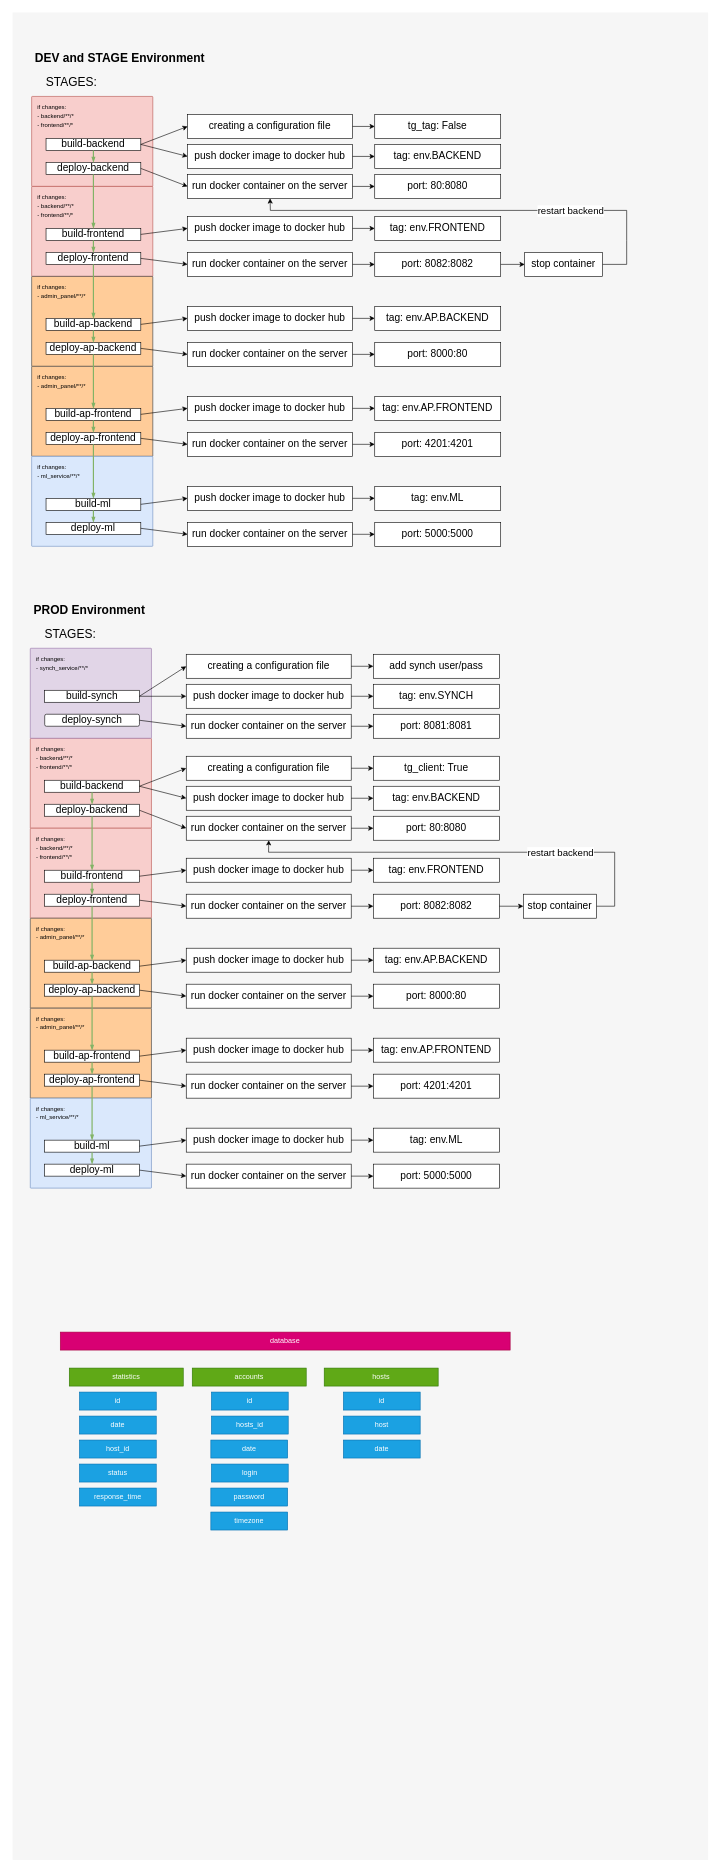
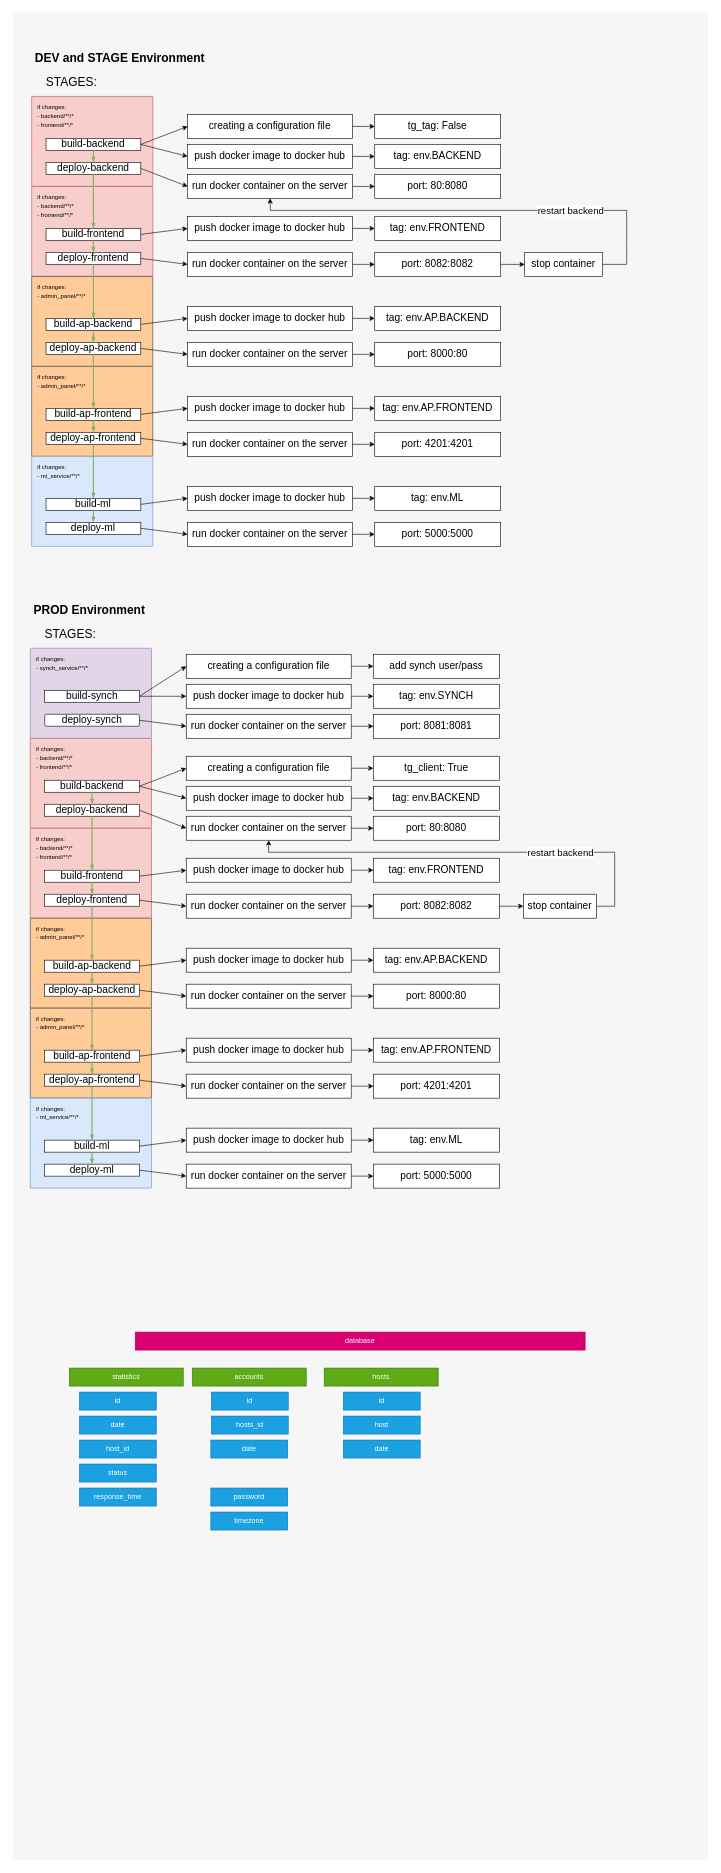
(285, 1341) -> (360, 1341)
(250, 1473) -> none
